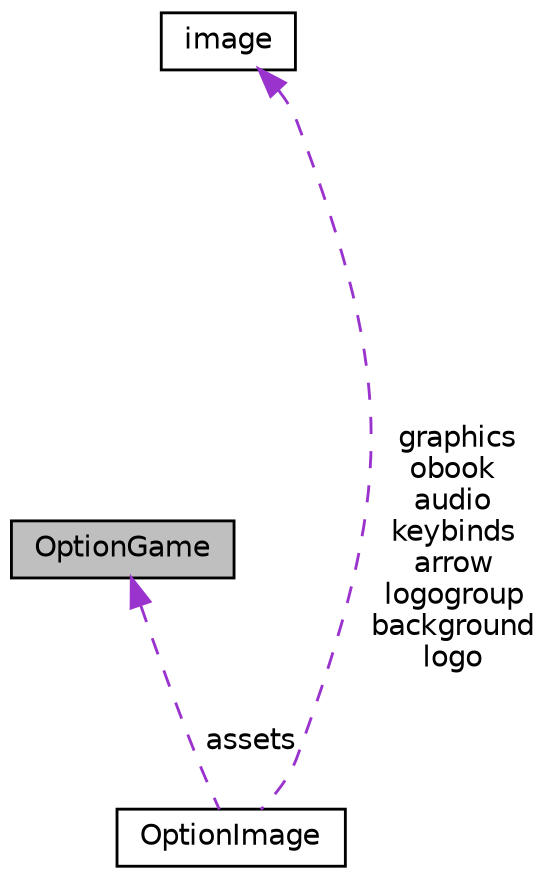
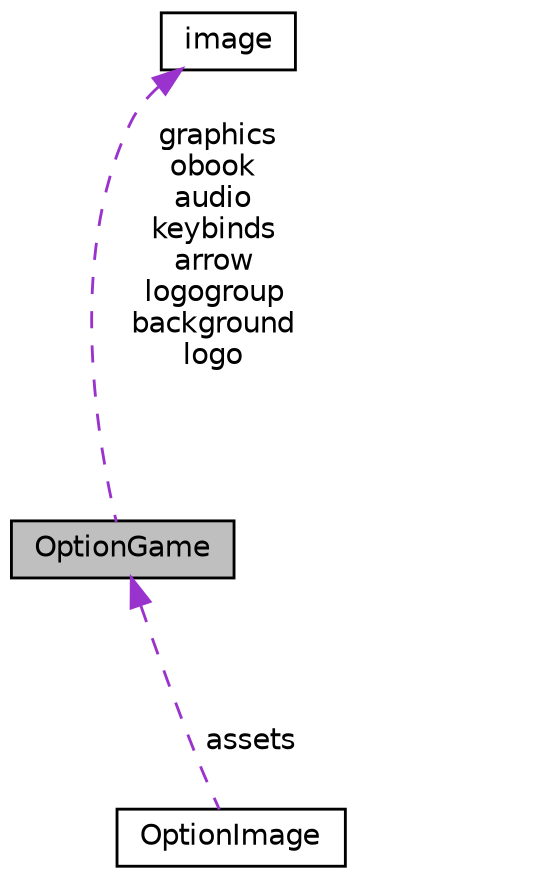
(370, 453) -> (92, 298)
